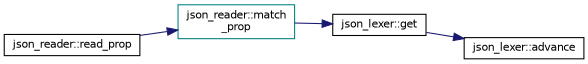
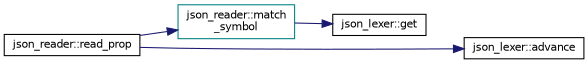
(236, 22) -> (236, 22)
(440, 35) -> (297, 49)
